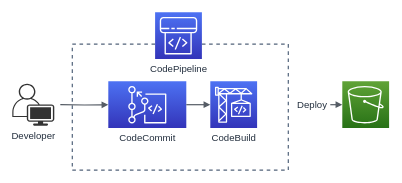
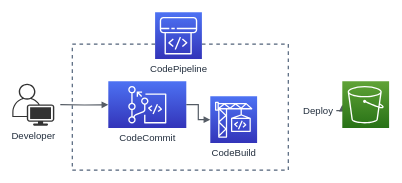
(234, 105) -> (234, 120)
(312, 105) -> (318, 111)
